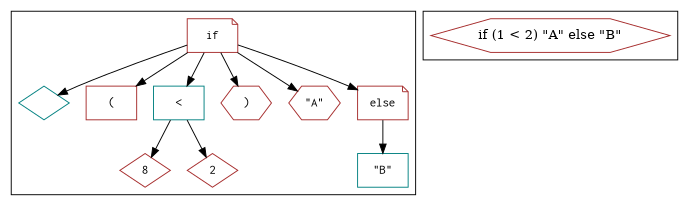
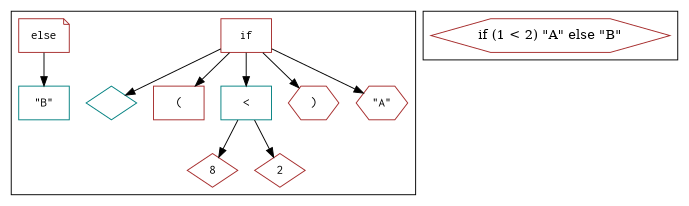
(212, 36) -> (246, 36)
(294, 65) -> none
